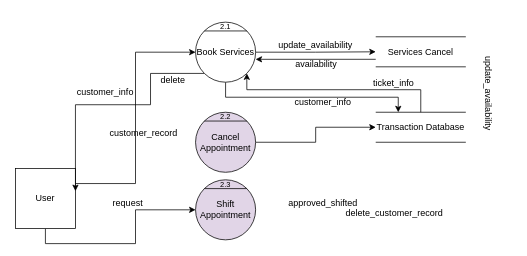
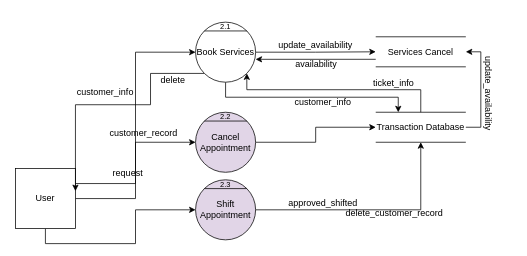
none -> (480, 92)
none -> (111, 198)
(128, 204) -> (128, 174)
none -> (368, 210)
